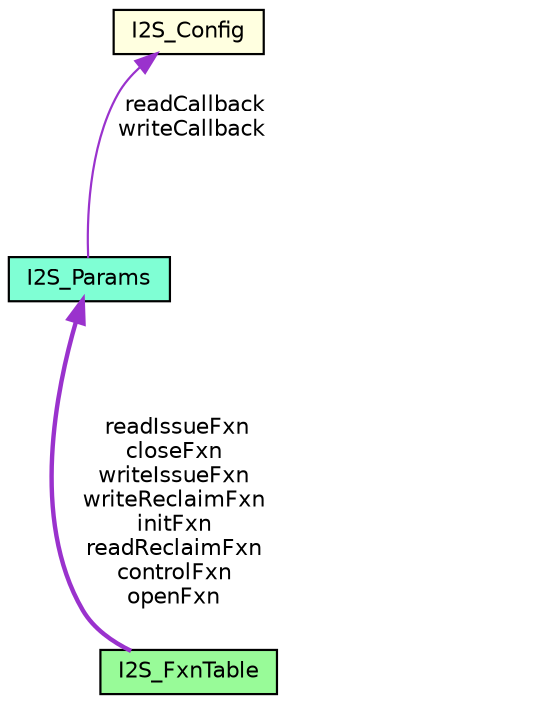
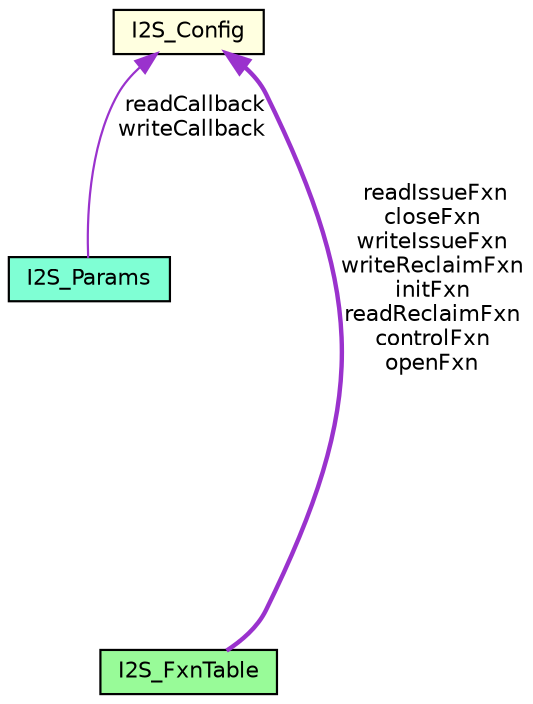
(52, 499) -> (341, 363)
